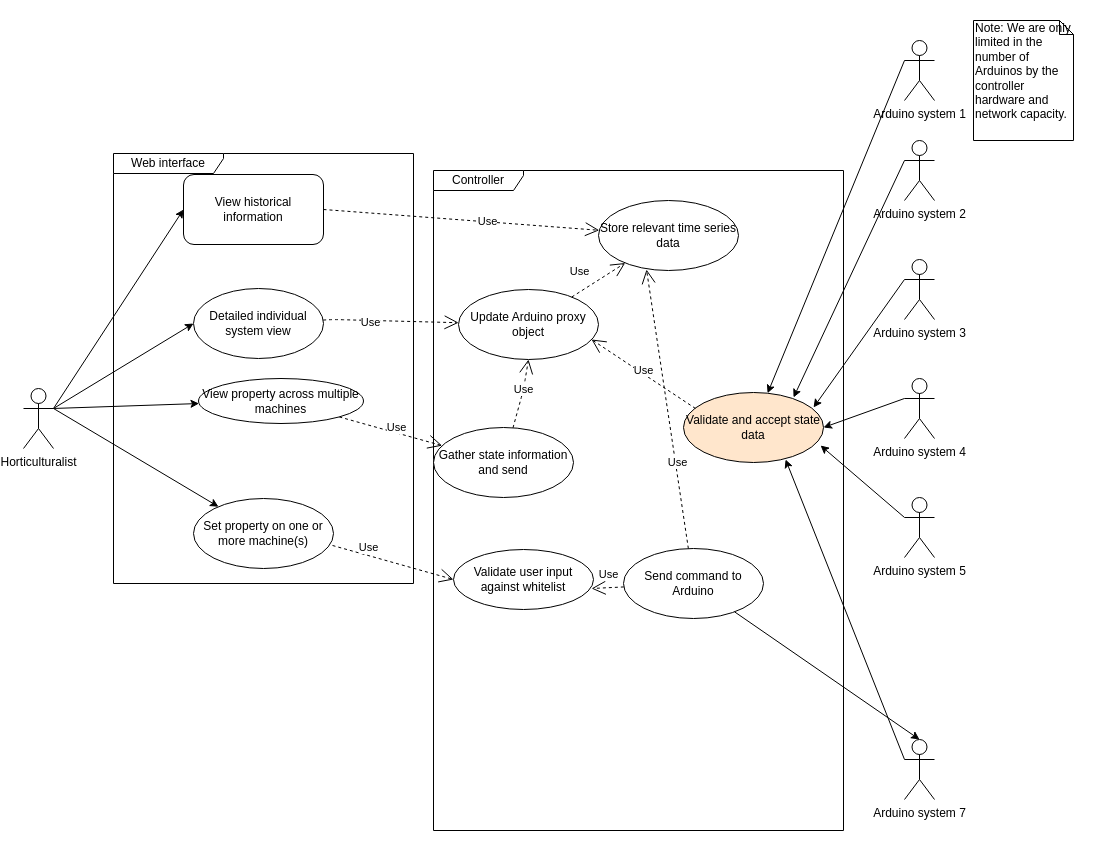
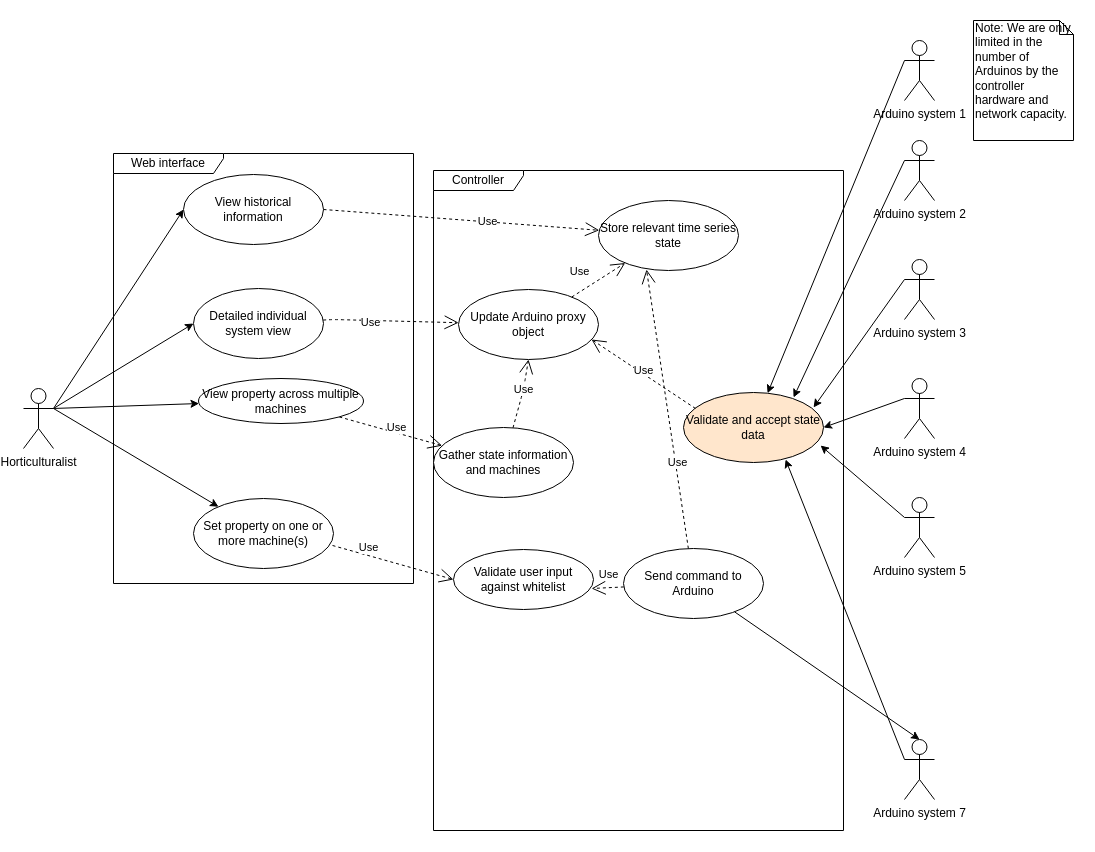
(254, 210) -> (254, 210)
(669, 236) -> (669, 236)
(504, 463) -> (504, 463)
